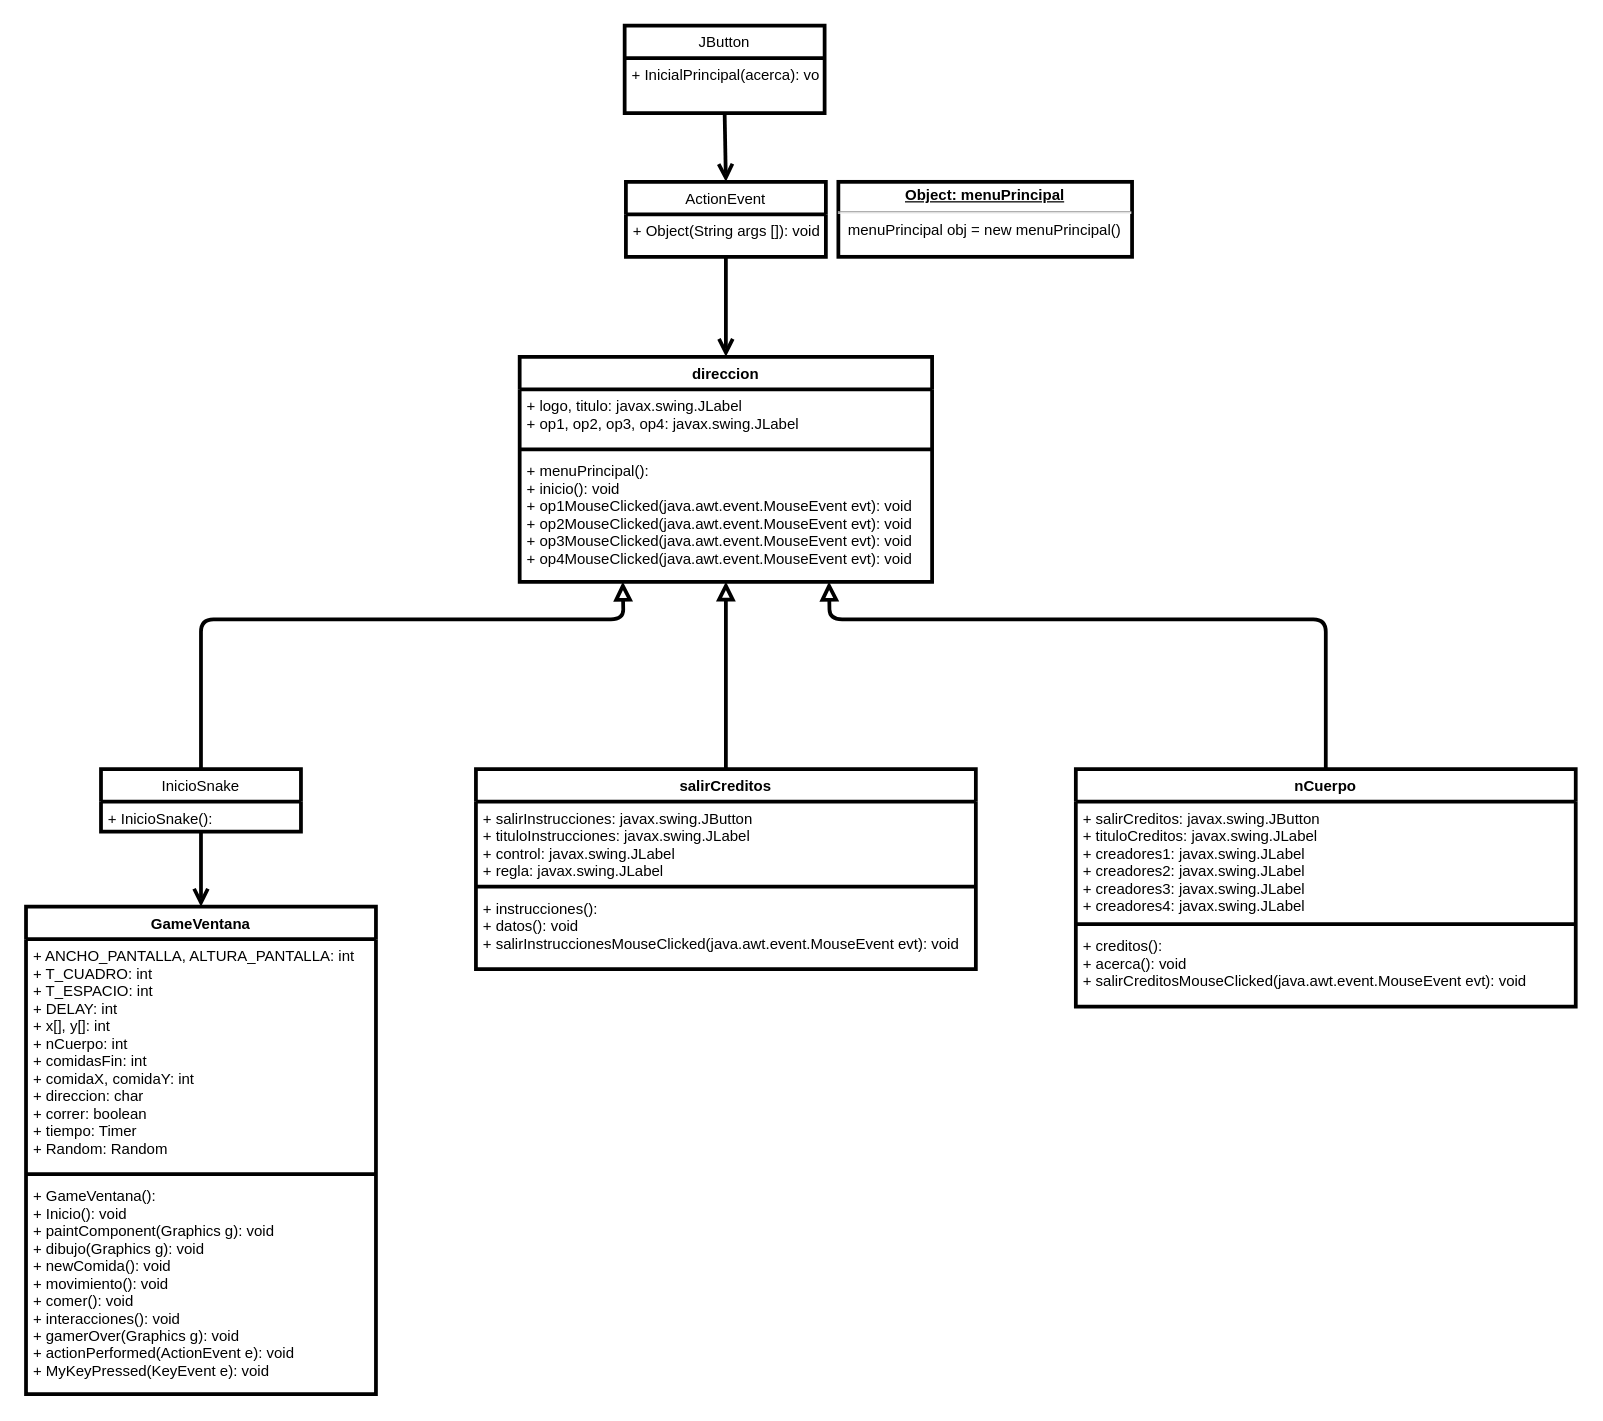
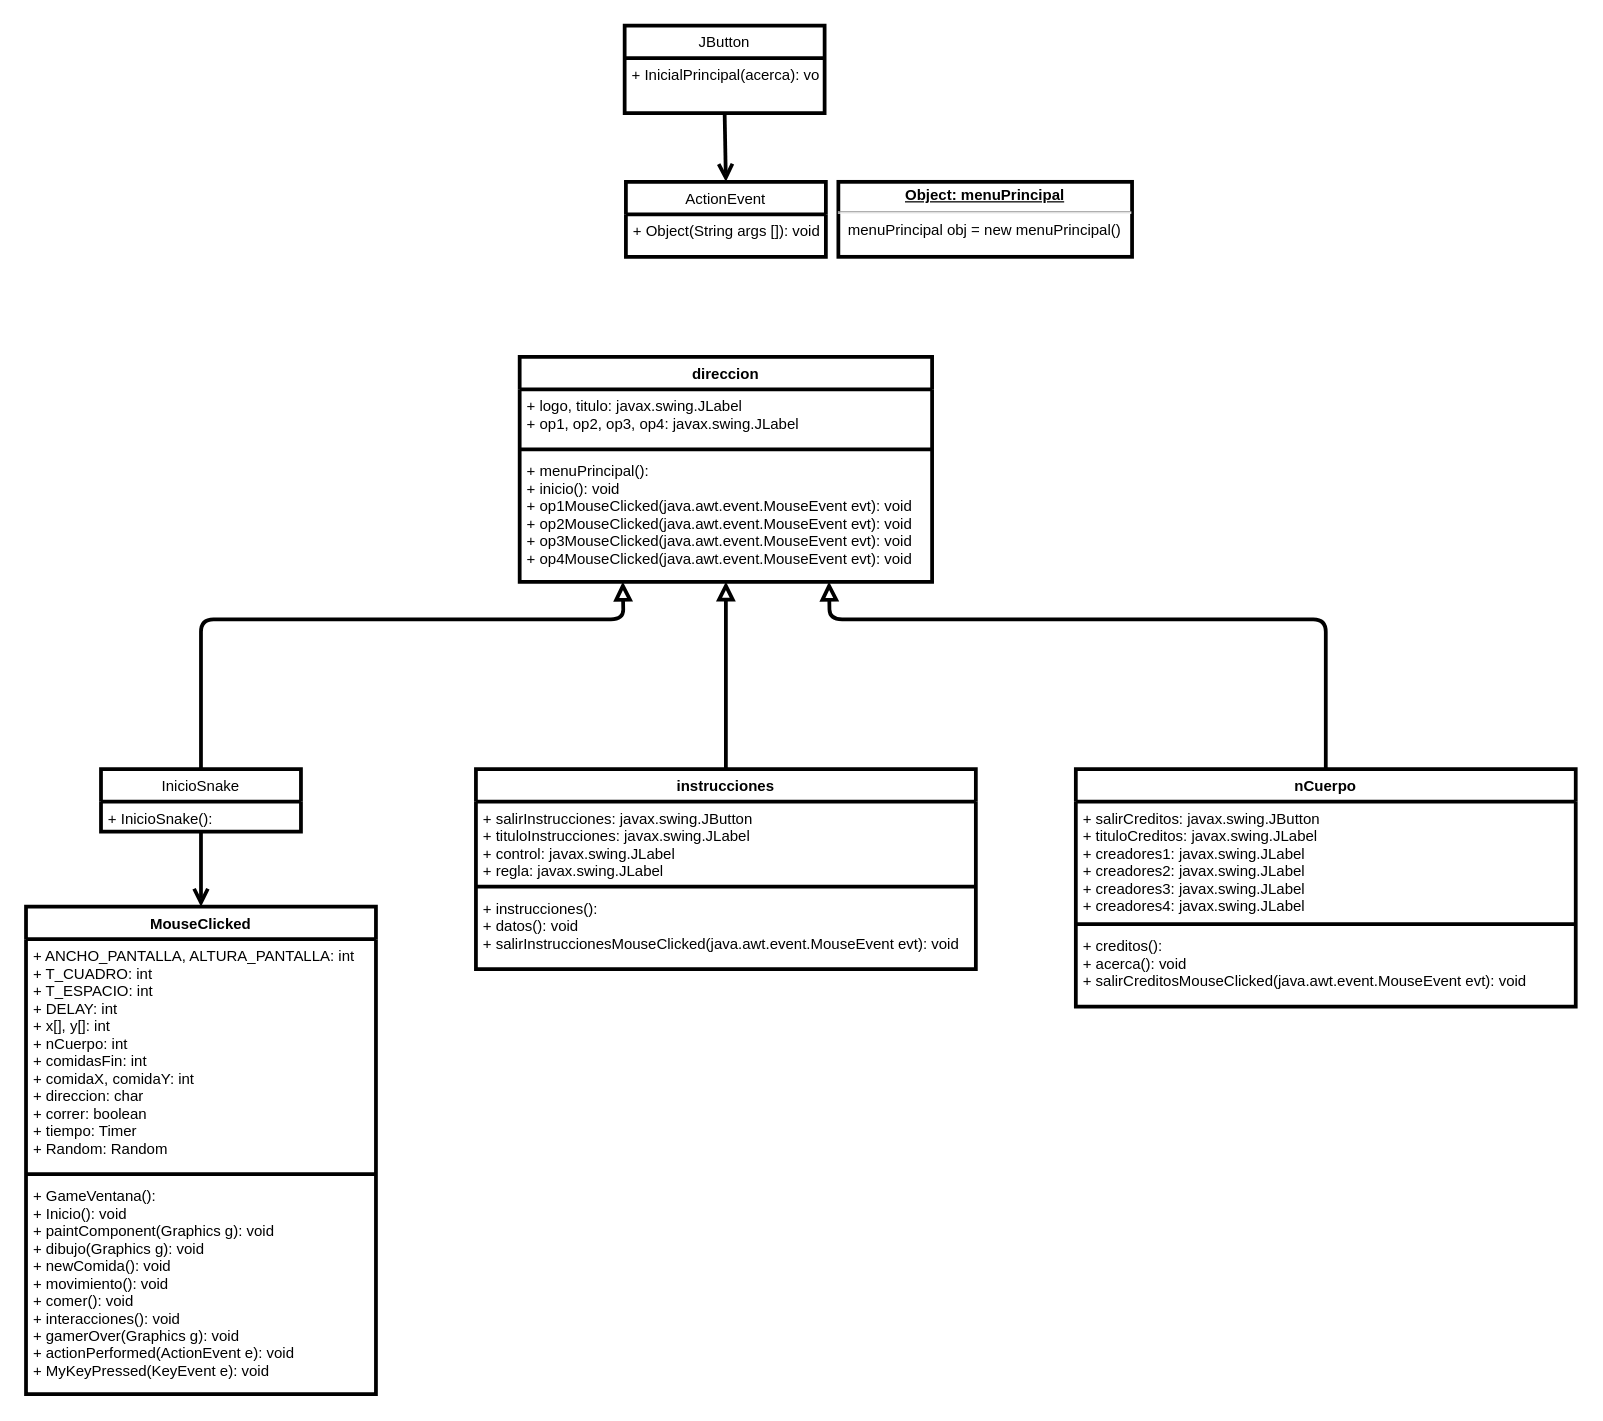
(726, 302) -> none
(725, 786) -> (725, 786)
(200, 924) -> (200, 924)
